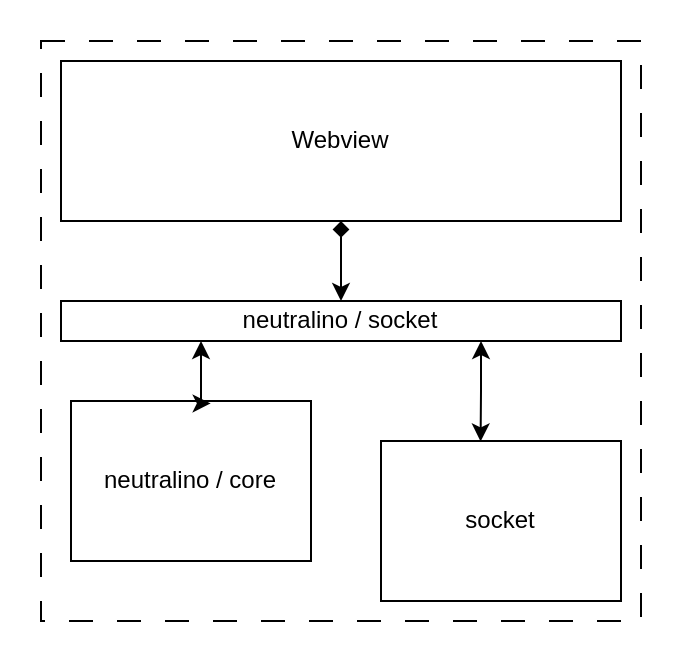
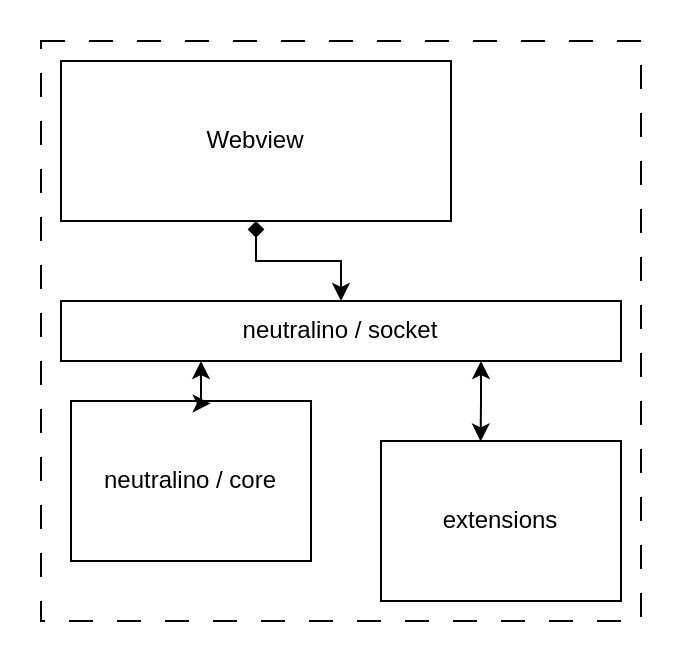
(341, 141) -> (256, 141)
(341, 321) -> (341, 331)
(501, 521) -> (501, 521)
